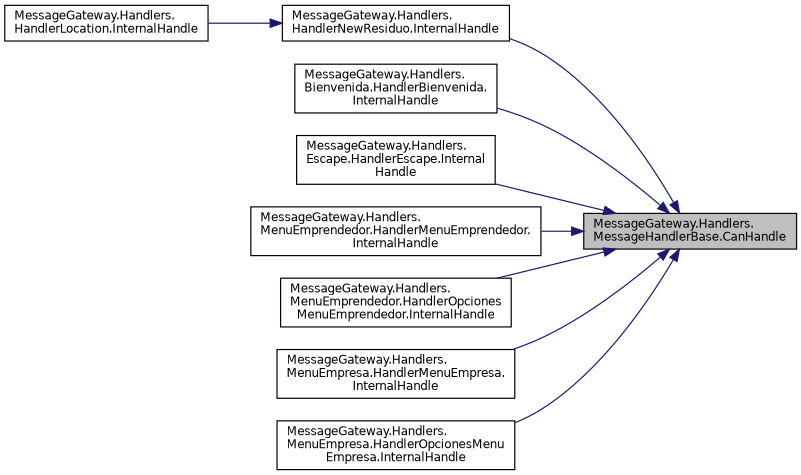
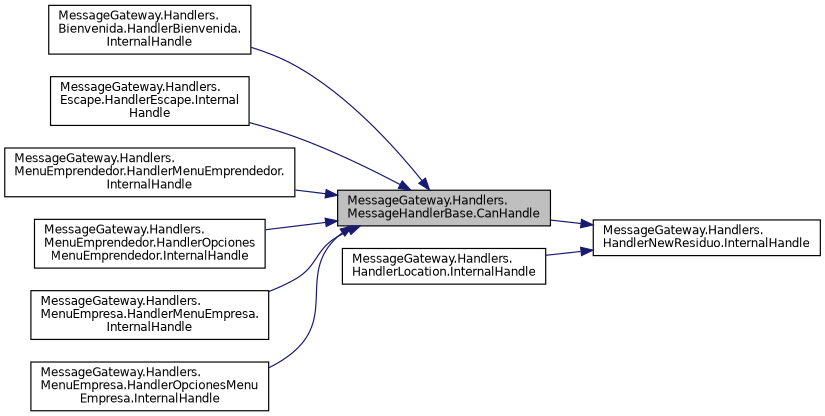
(605, 107) -> (566, 222)
